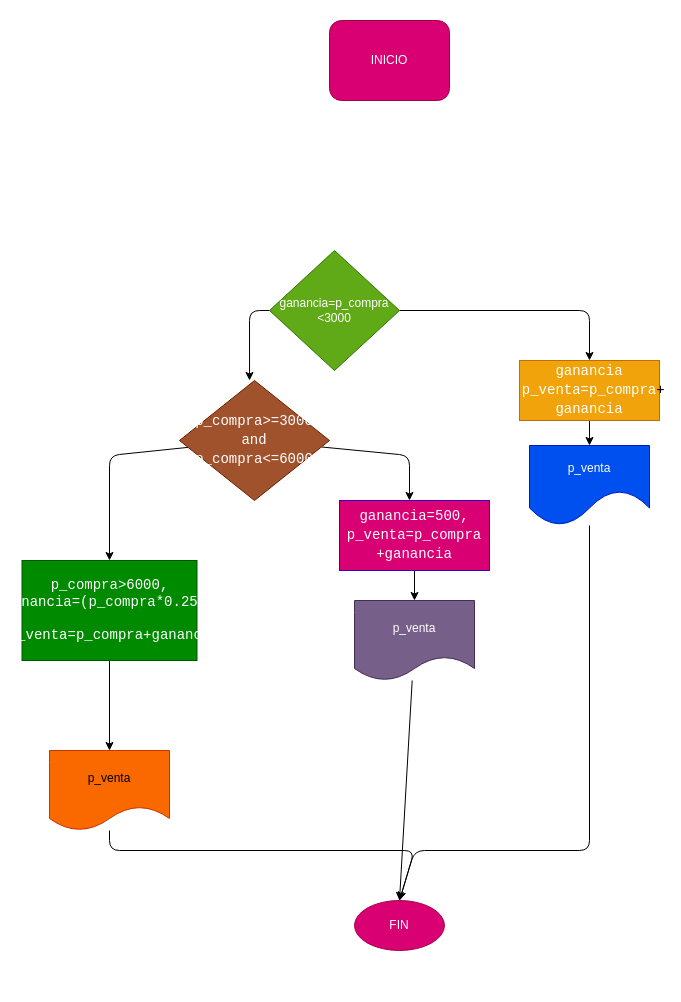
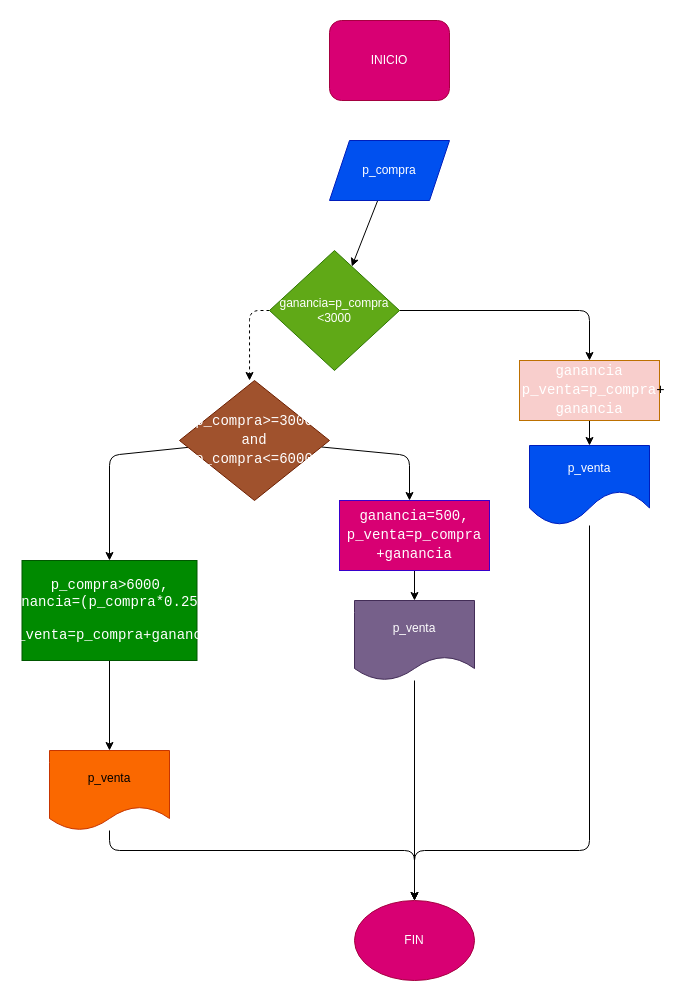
none -> (390, 171)
none -> (366, 231)
(250, 337) -> (250, 337)
(590, 391) -> (590, 391)
(400, 926) -> (415, 941)
